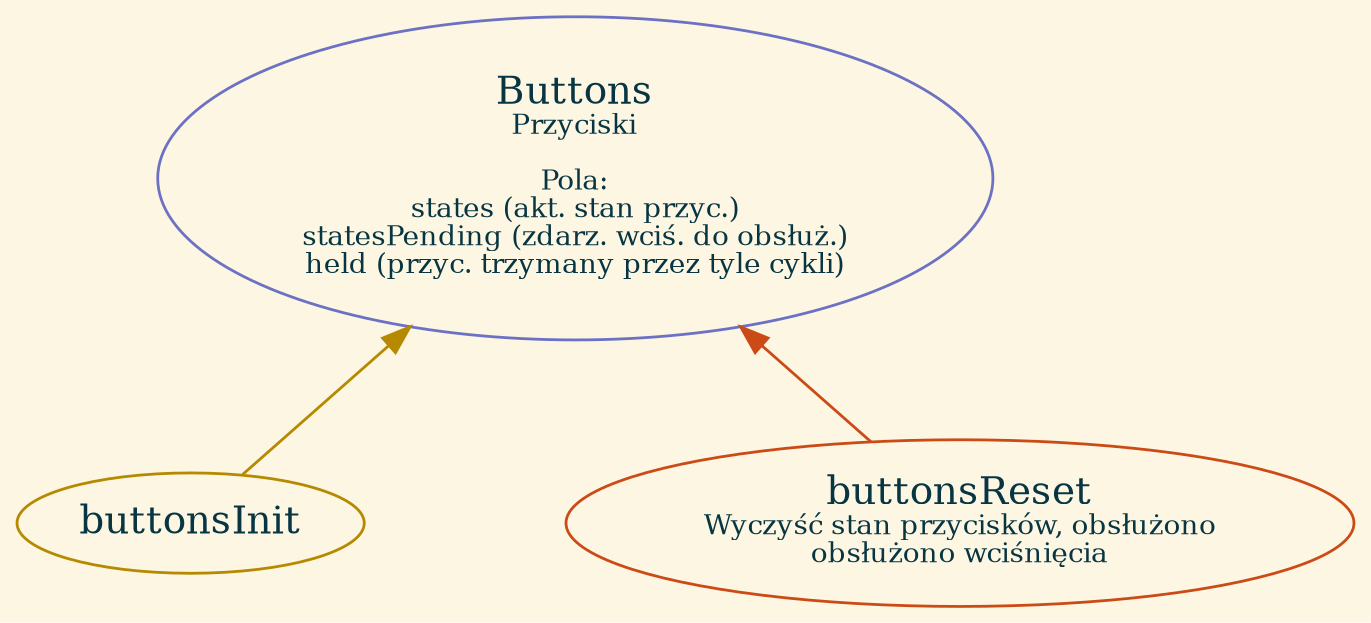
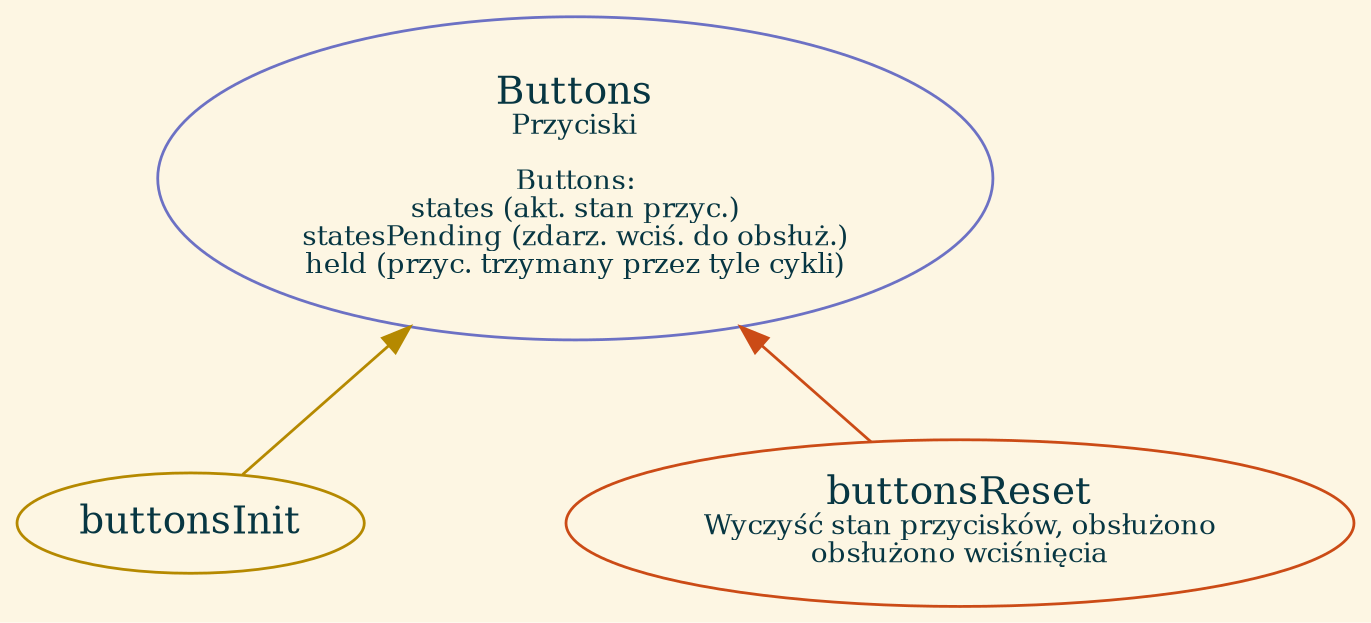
(575, 181) -> (575, 181)
